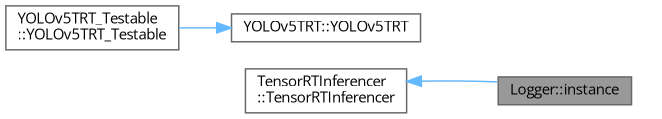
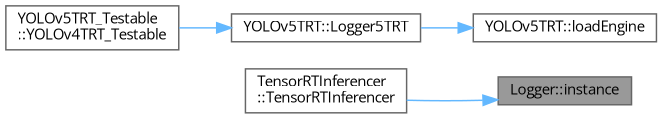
(92, 28) -> (92, 28)
(326, 28) -> (326, 28)
none -> (565, 28)
(460, 81) -> (445, 101)
